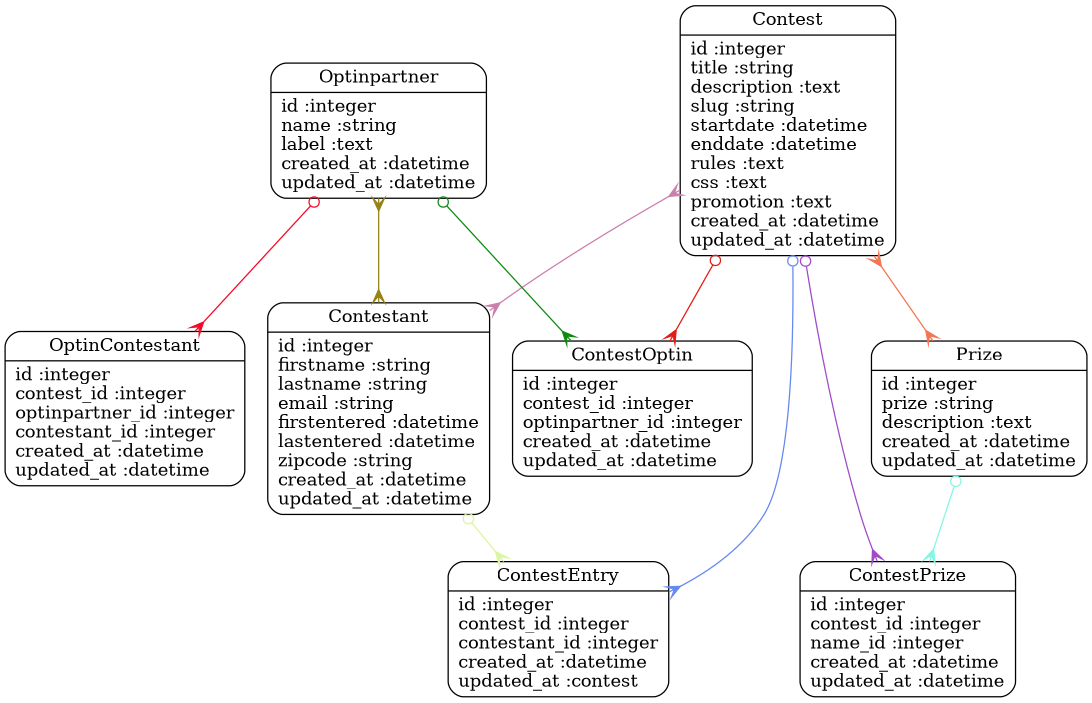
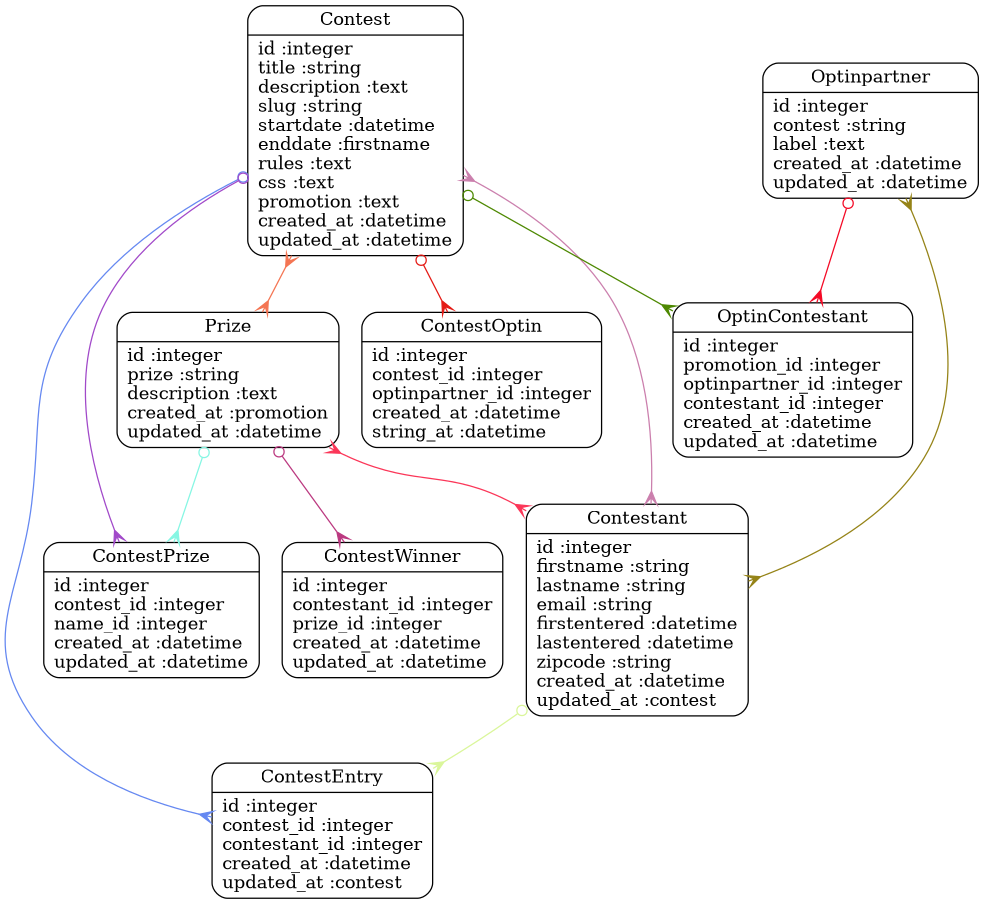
(339, 126) -> (840, 126)
(774, 145) -> (345, 145)
none -> (548, 241)
(504, 268) -> none
(101, 394) -> (782, 365)
(976, 442) -> (228, 413)
(620, 461) -> (459, 432)
none -> (428, 478)
(375, 499) -> (627, 701)
none -> (392, 610)
